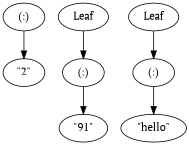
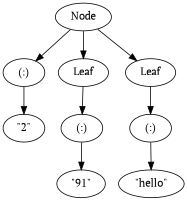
none -> (83, 17)
